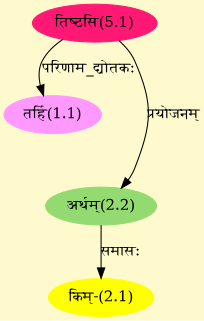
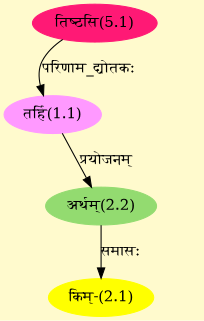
(148, 108) -> (74, 156)
